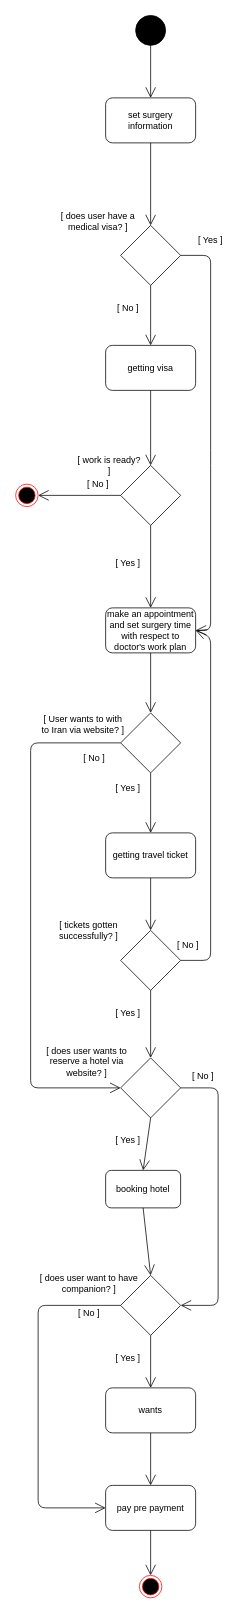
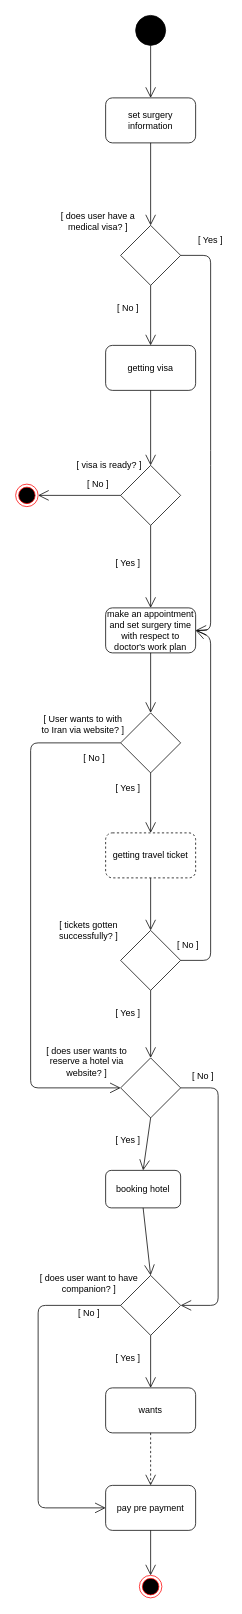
(109, 465) -> (109, 465)
(150, 855) -> (150, 855)
(150, 1457) -> (150, 1457)
